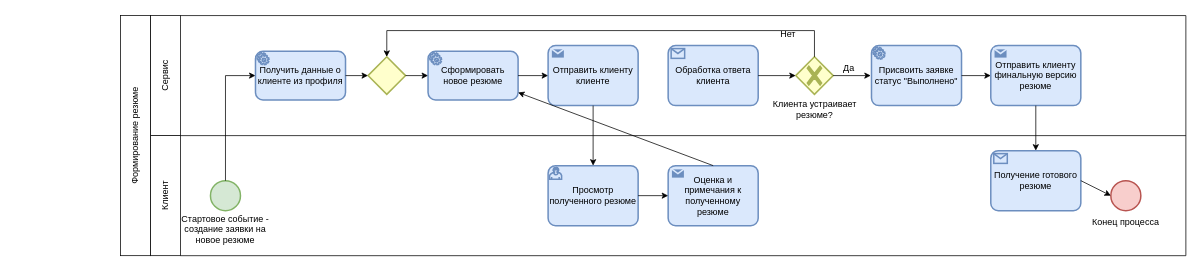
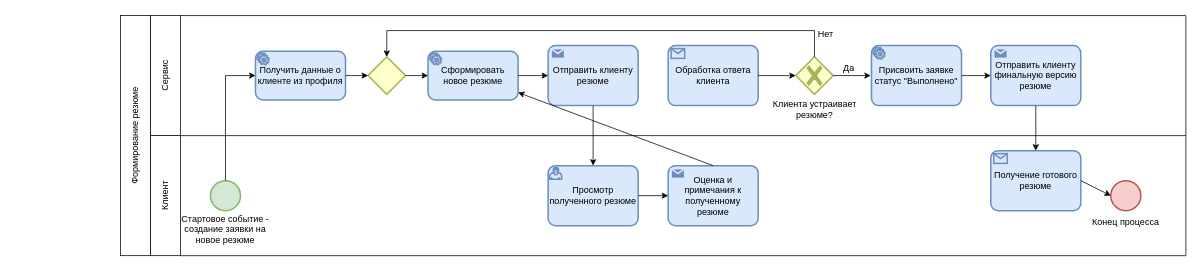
(788, 34) -> (825, 34)
(593, 75) -> (593, 75)
